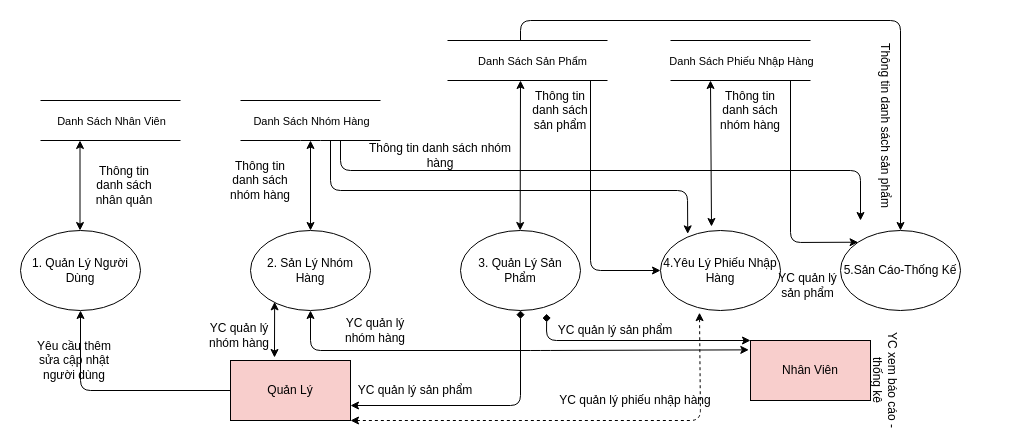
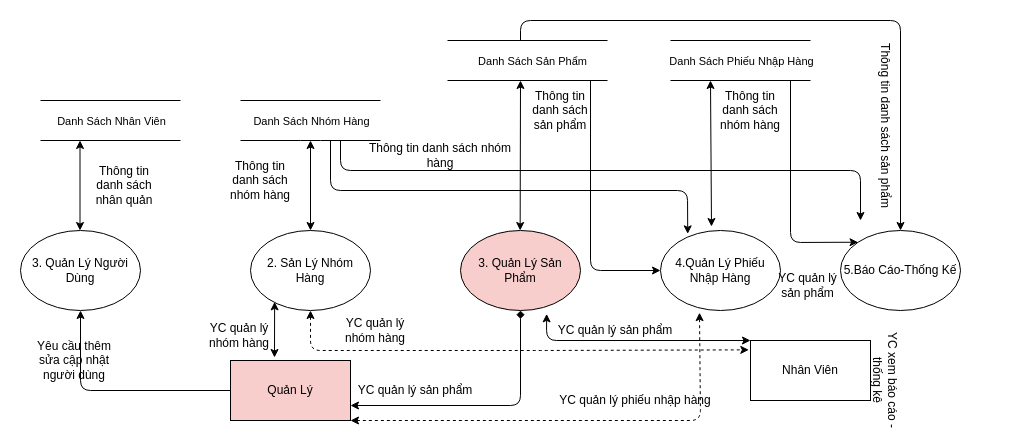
(81, 271) -> (81, 271)
(521, 271) -> (521, 271)
(721, 271) -> (721, 271)
(901, 271) -> (901, 271)
(547, 323) -> (547, 322)
(515, 351) -> (515, 351)
(811, 371) -> (811, 371)
